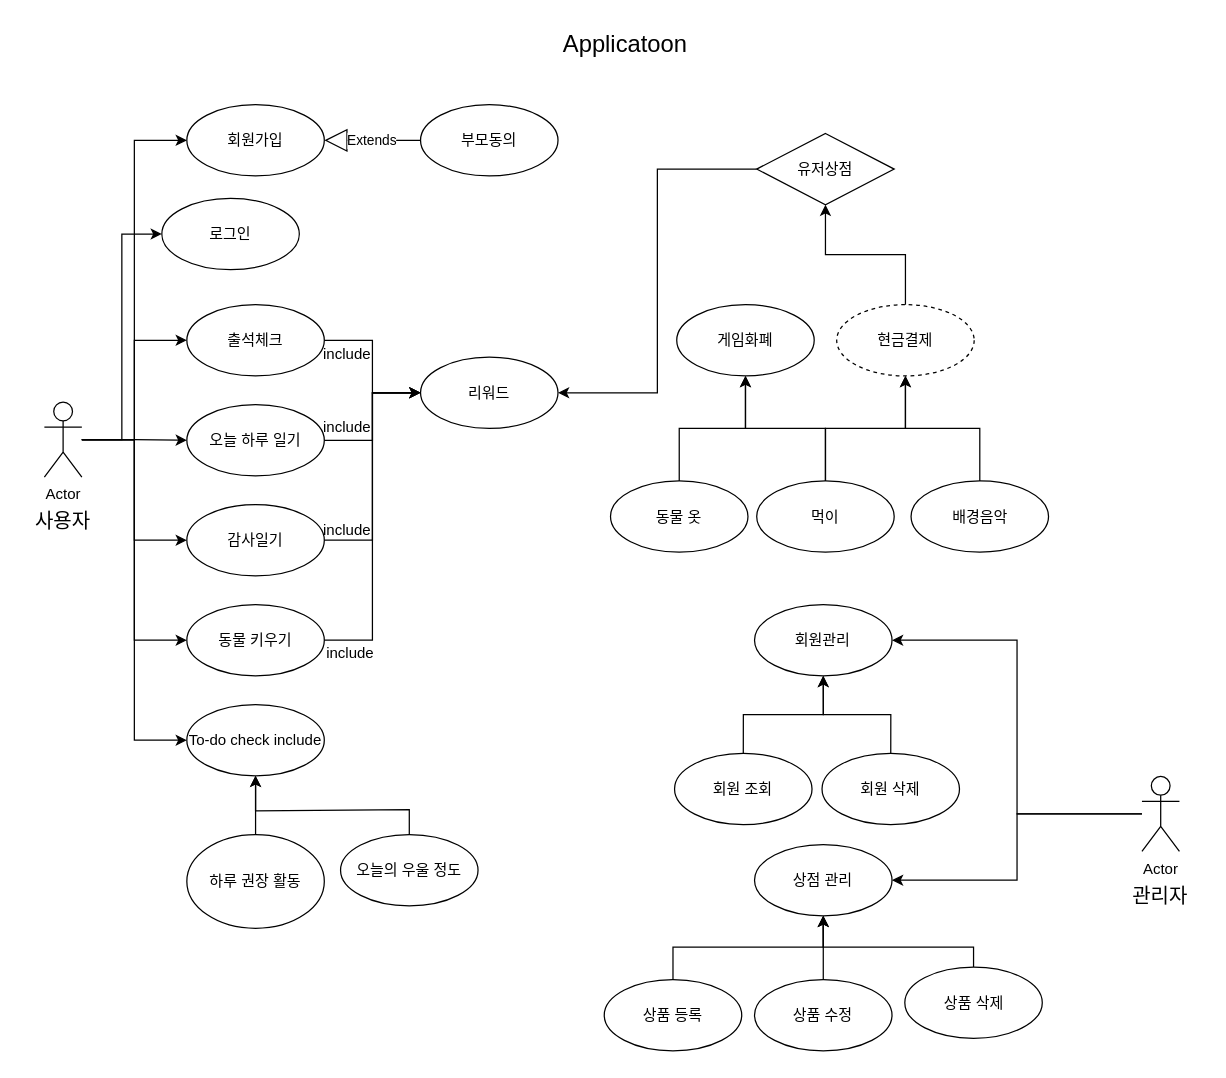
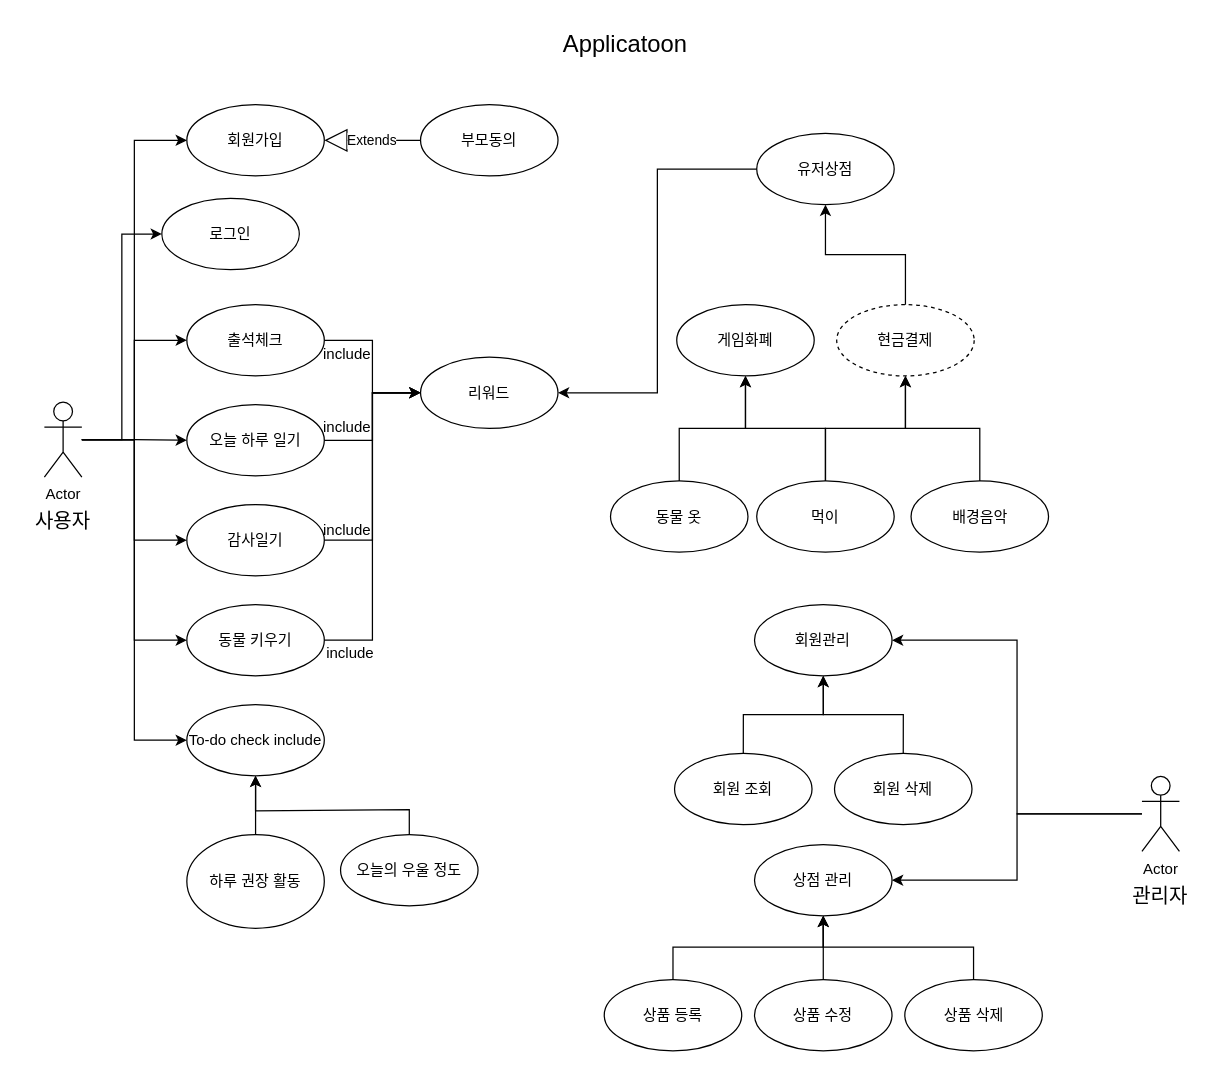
(826, 169) -> (826, 169)
(891, 789) -> (903, 789)
(974, 1003) -> (974, 1015)
